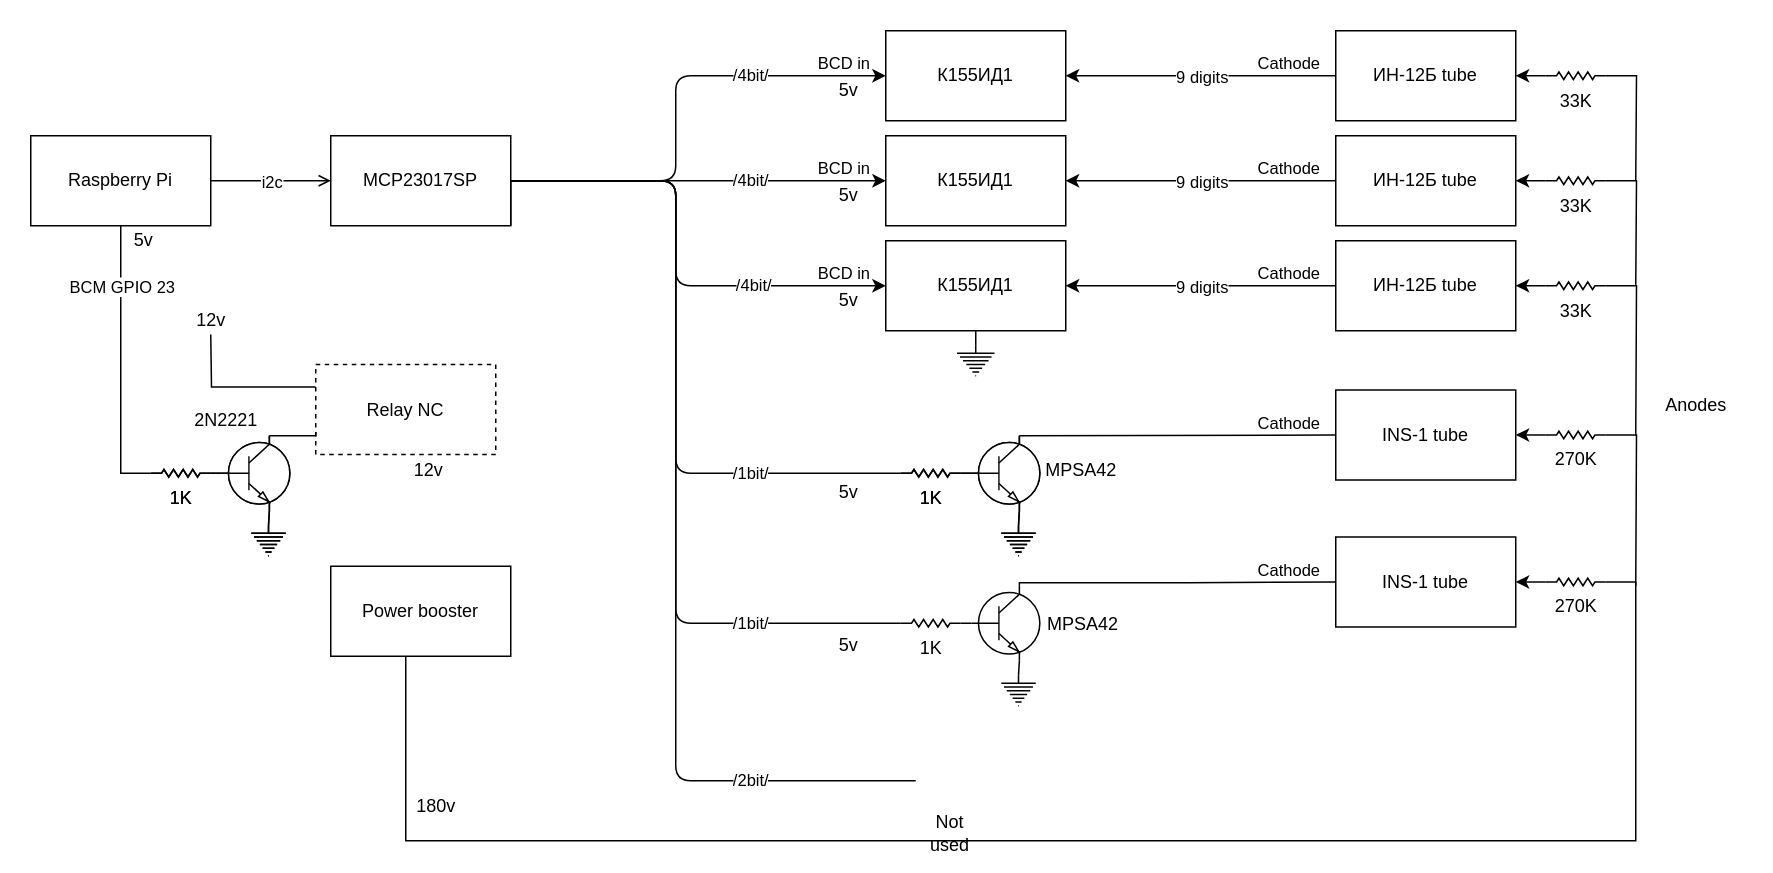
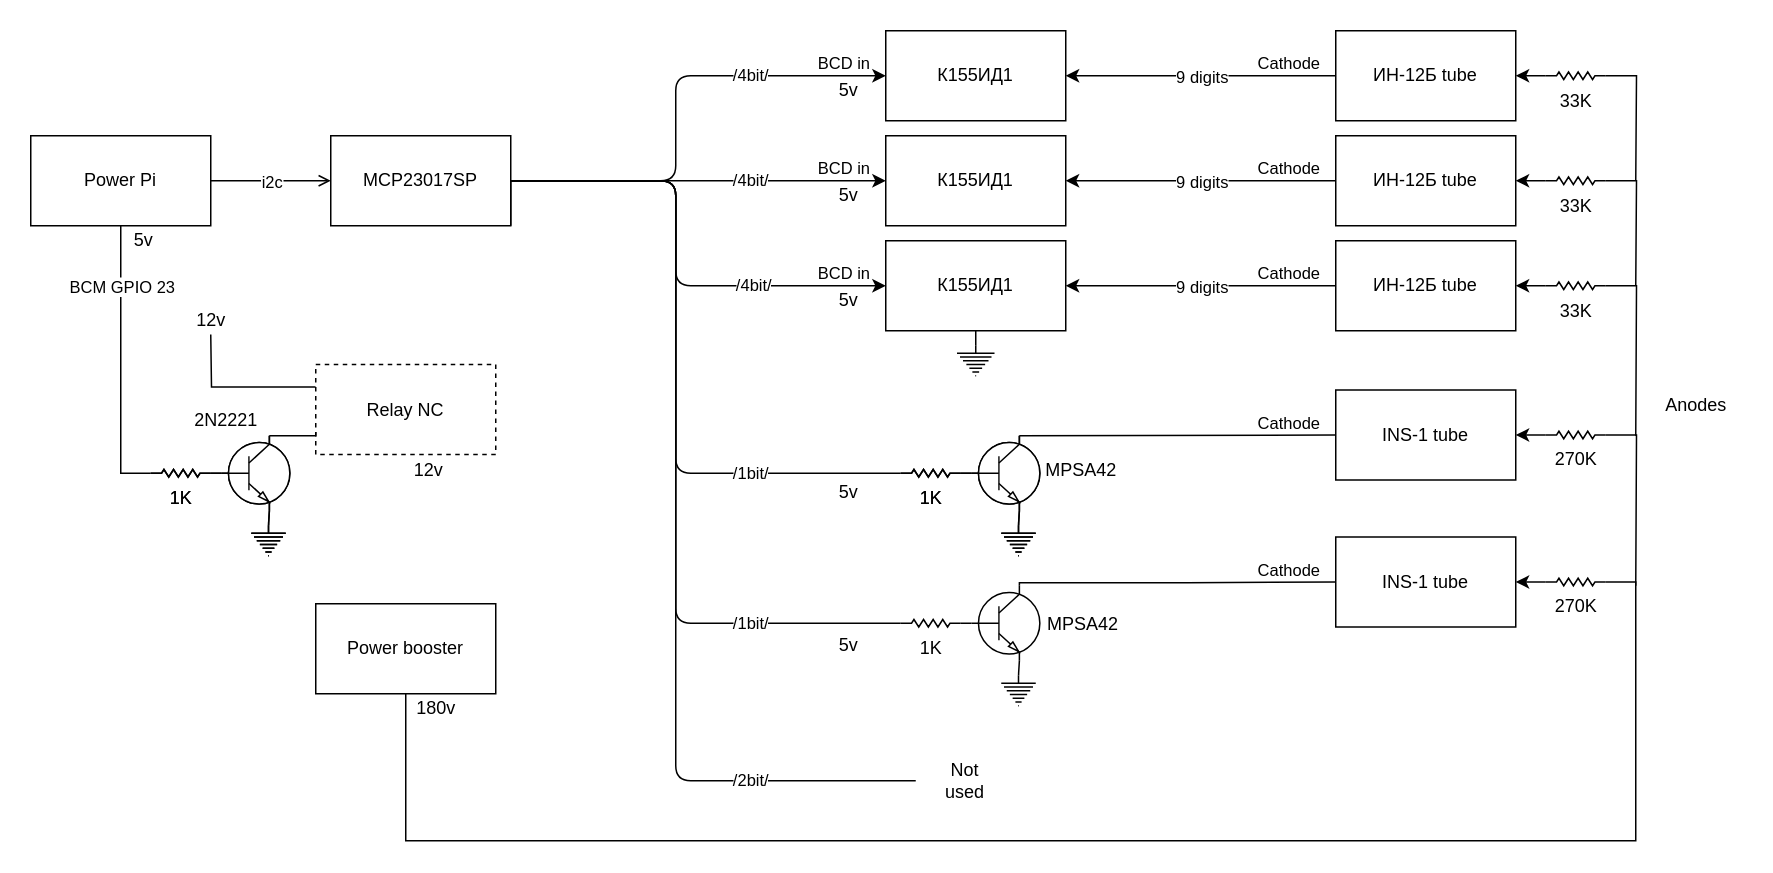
(121, 181) -> (121, 181)
(421, 611) -> (406, 649)
(436, 806) -> (436, 709)
(950, 833) -> (965, 781)
